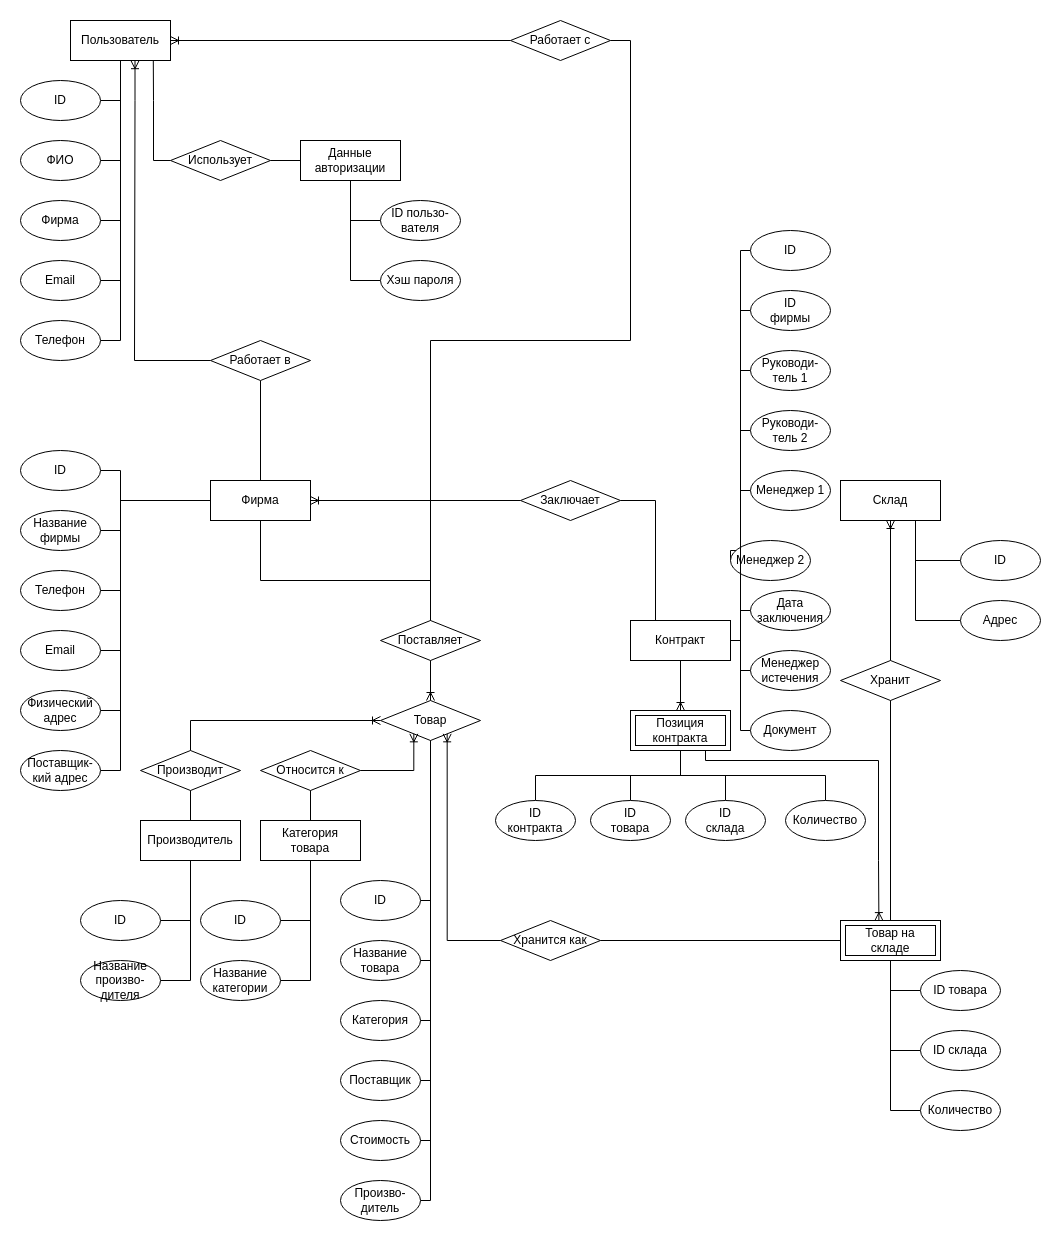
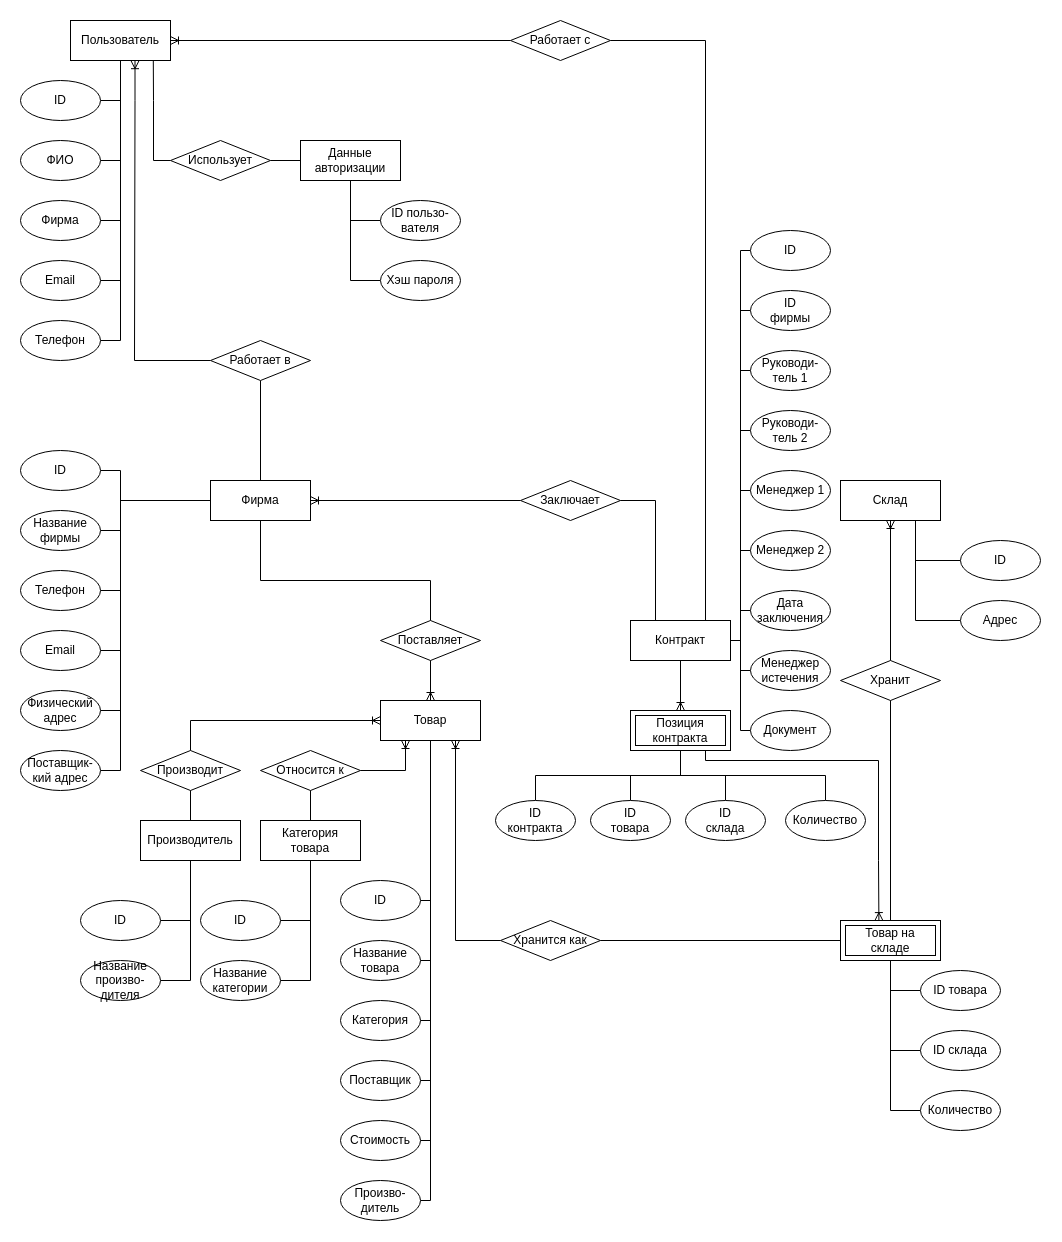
(564, 341) -> (706, 292)
(771, 561) -> (791, 551)
(431, 721) -> (431, 721)
